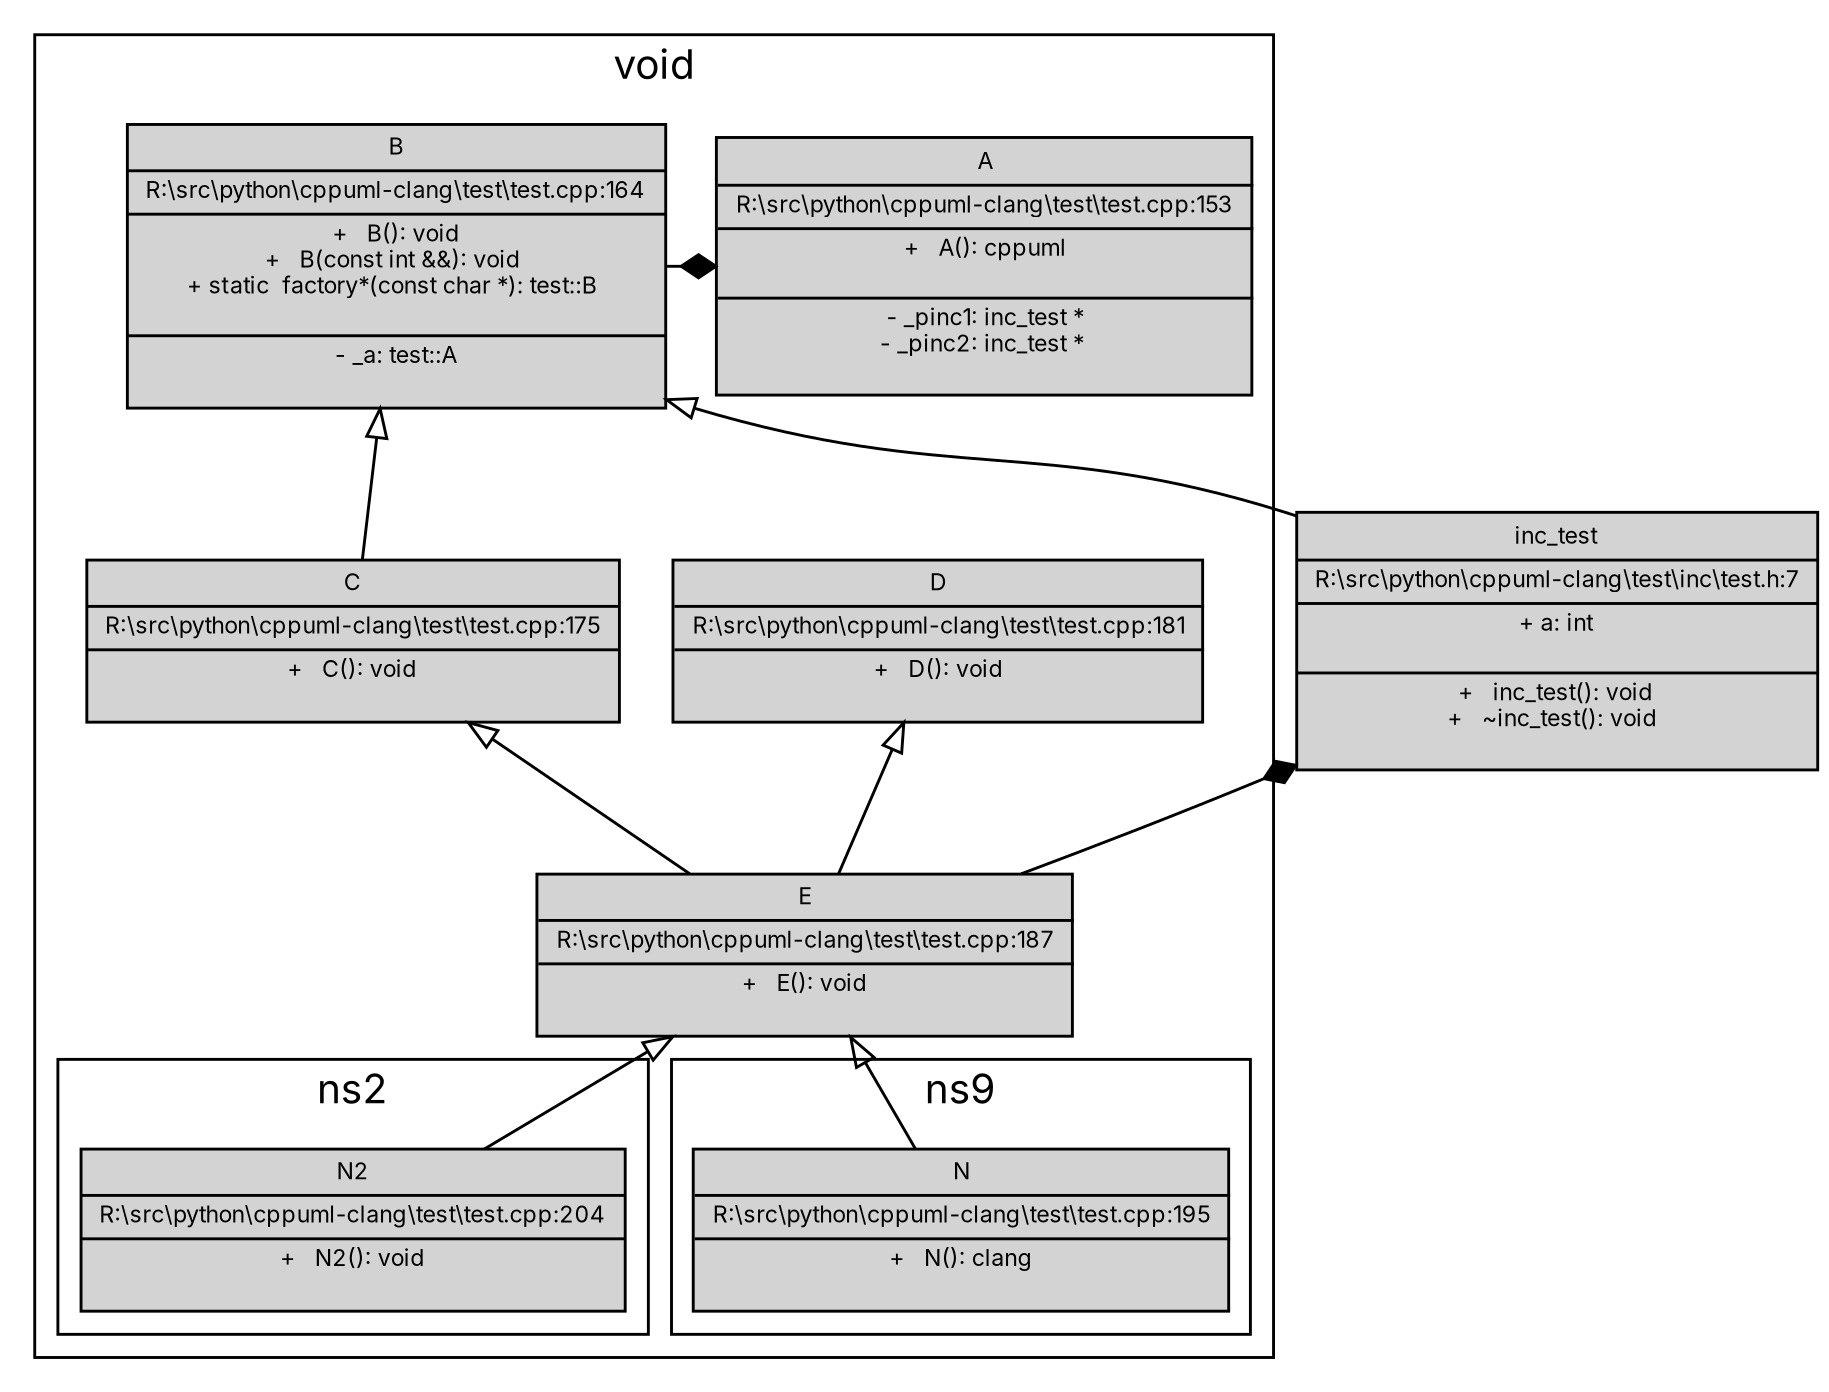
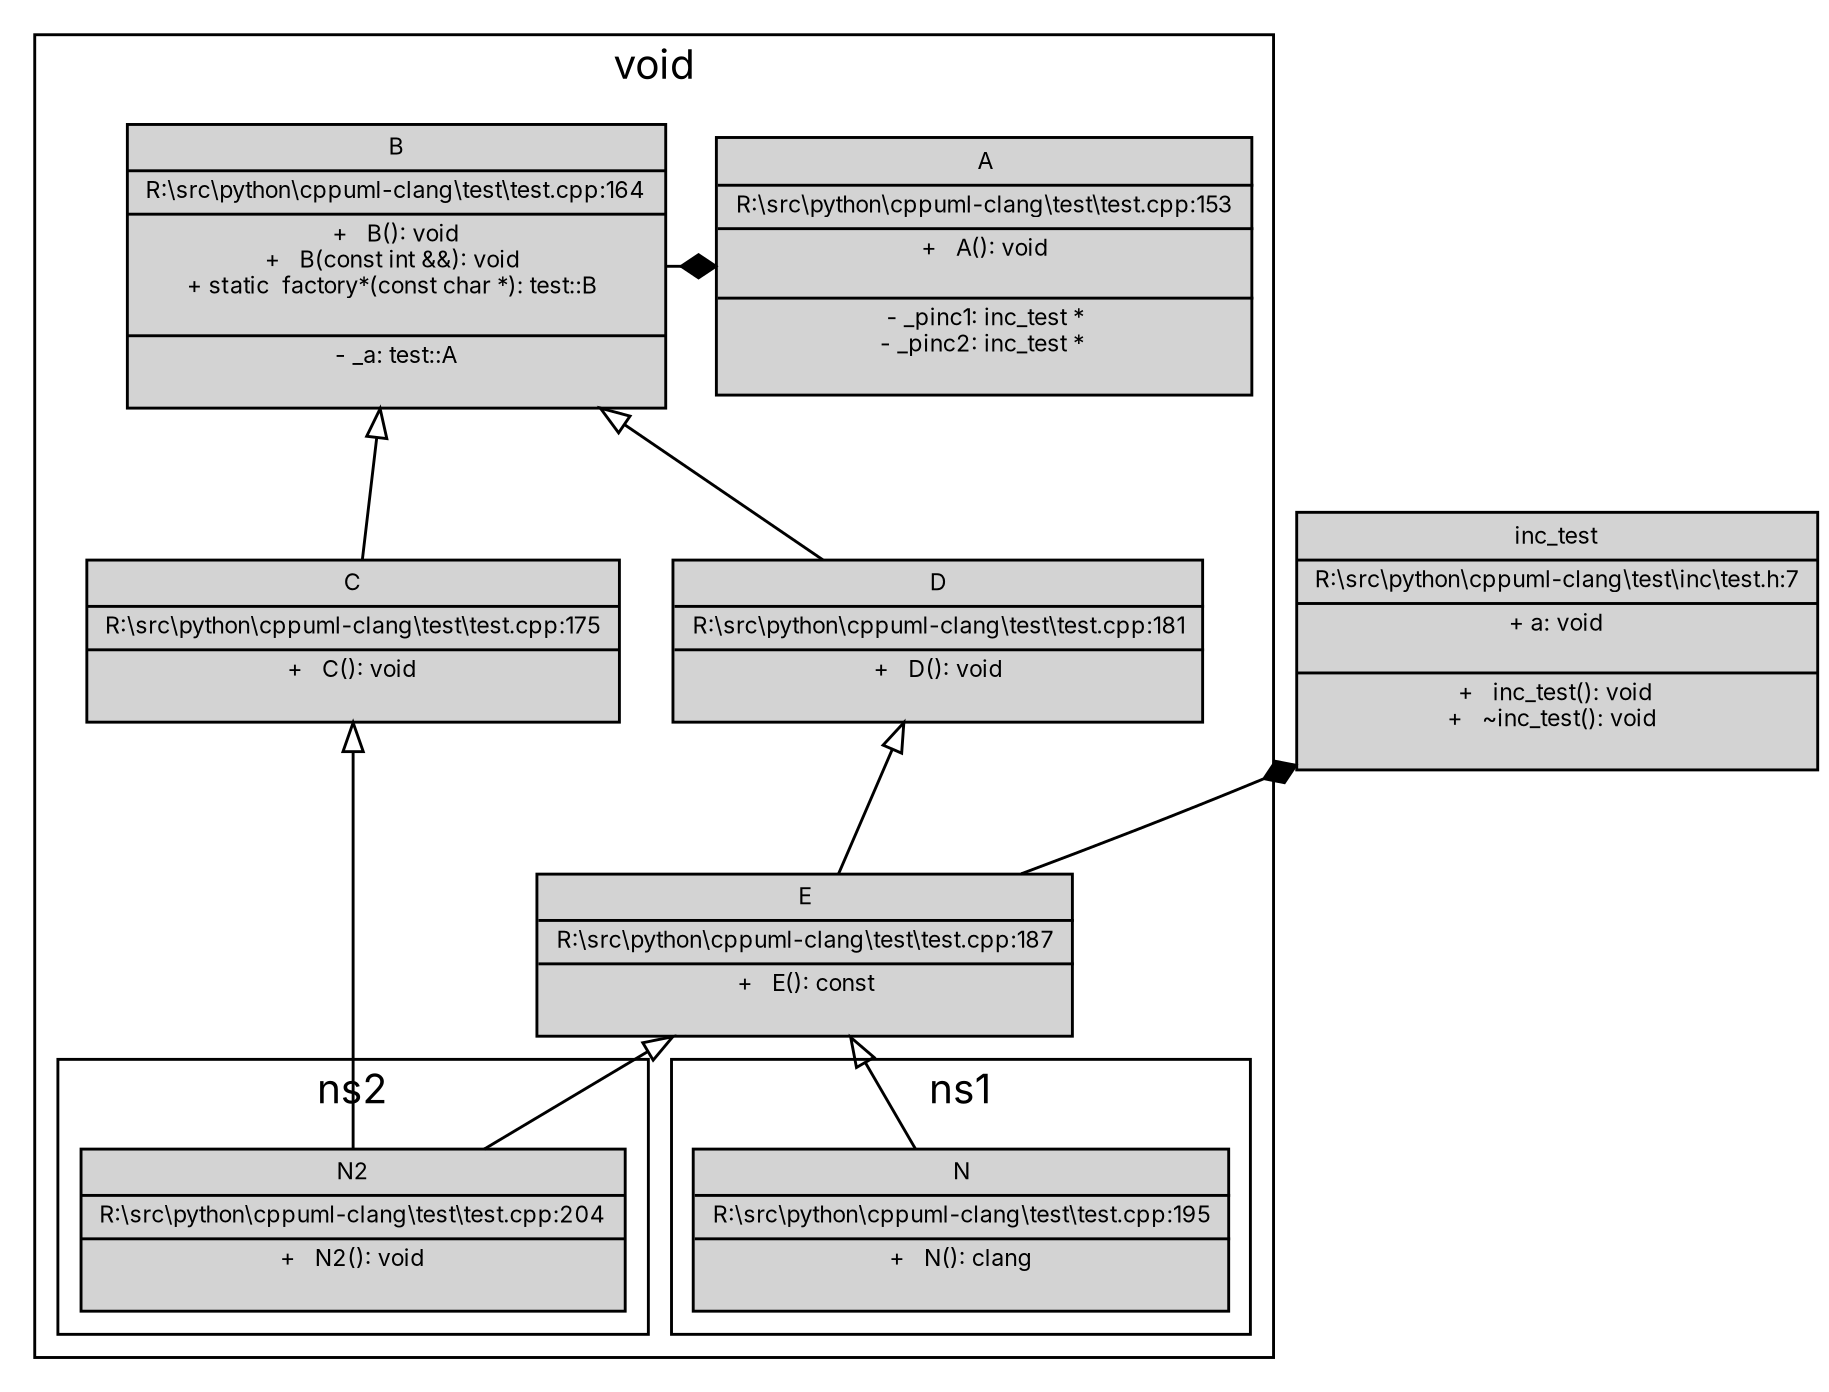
(986, 249) -> (986, 249)
(996, 460) -> (724, 492)
(1557, 624) -> (1557, 624)
(591, 807) -> (353, 950)
(806, 984) -> (806, 984)
(961, 1093) -> (961, 1093)
